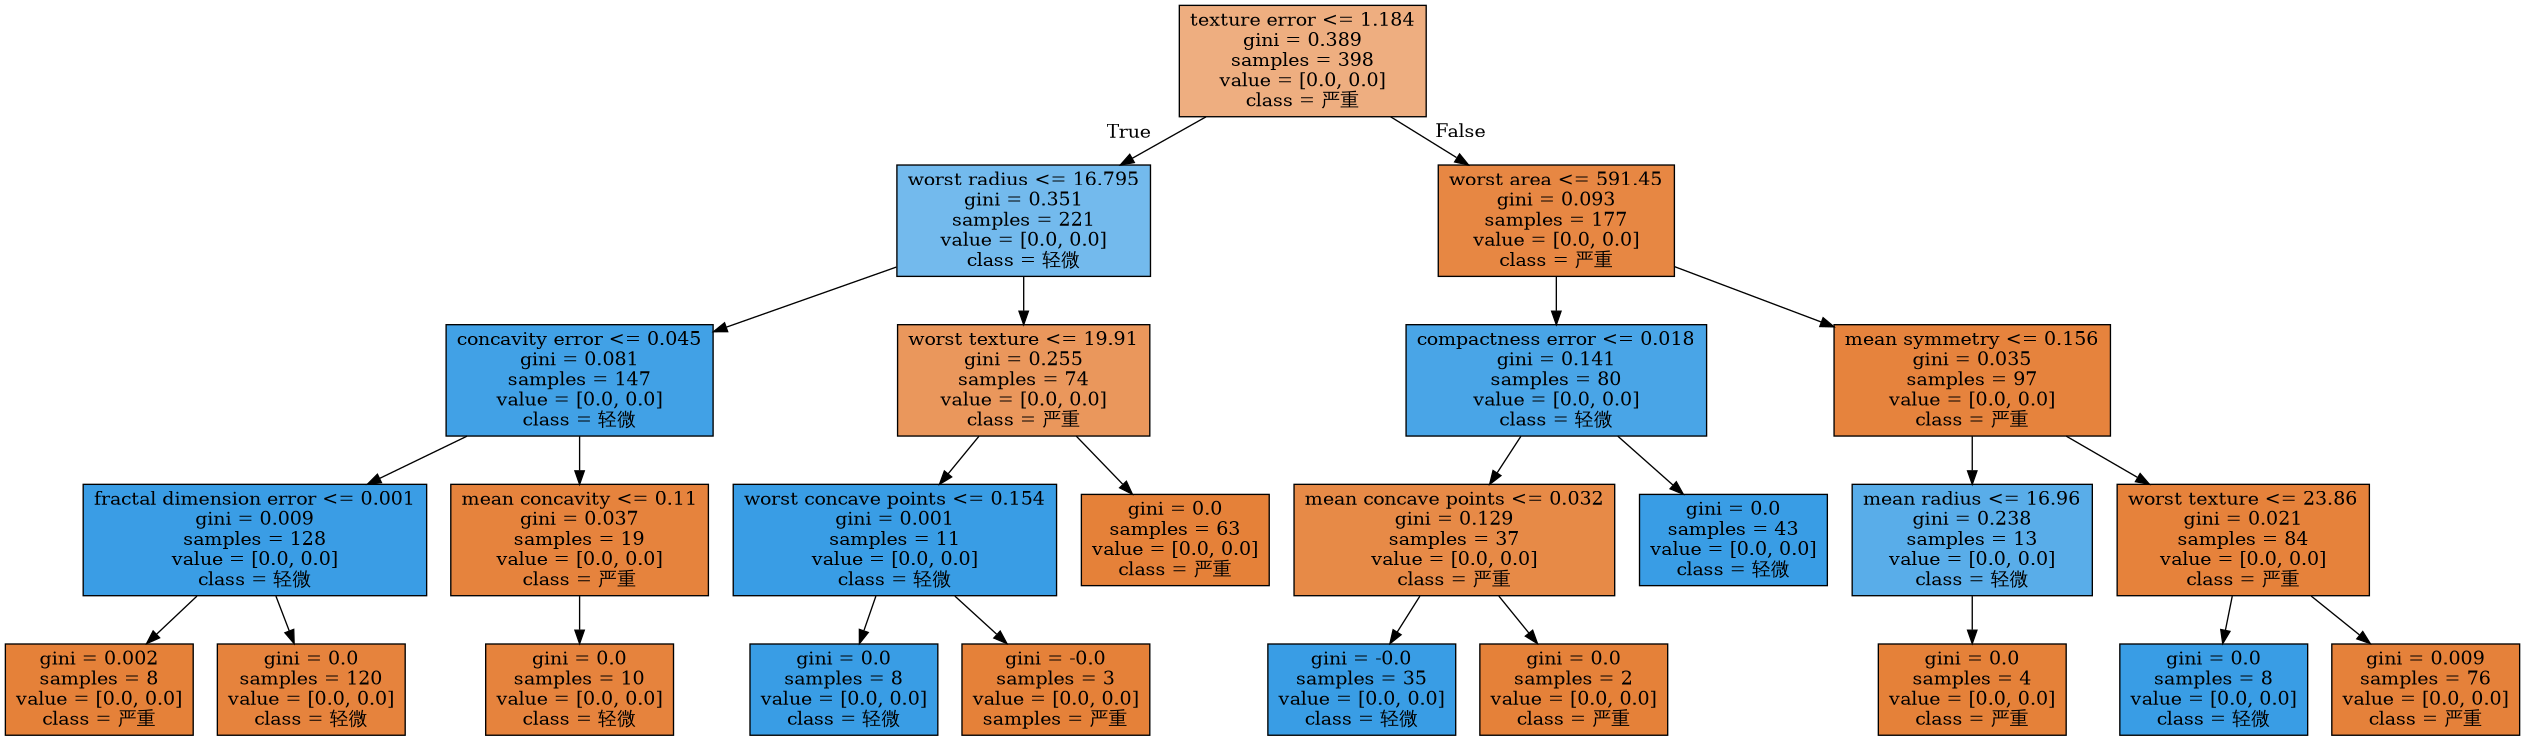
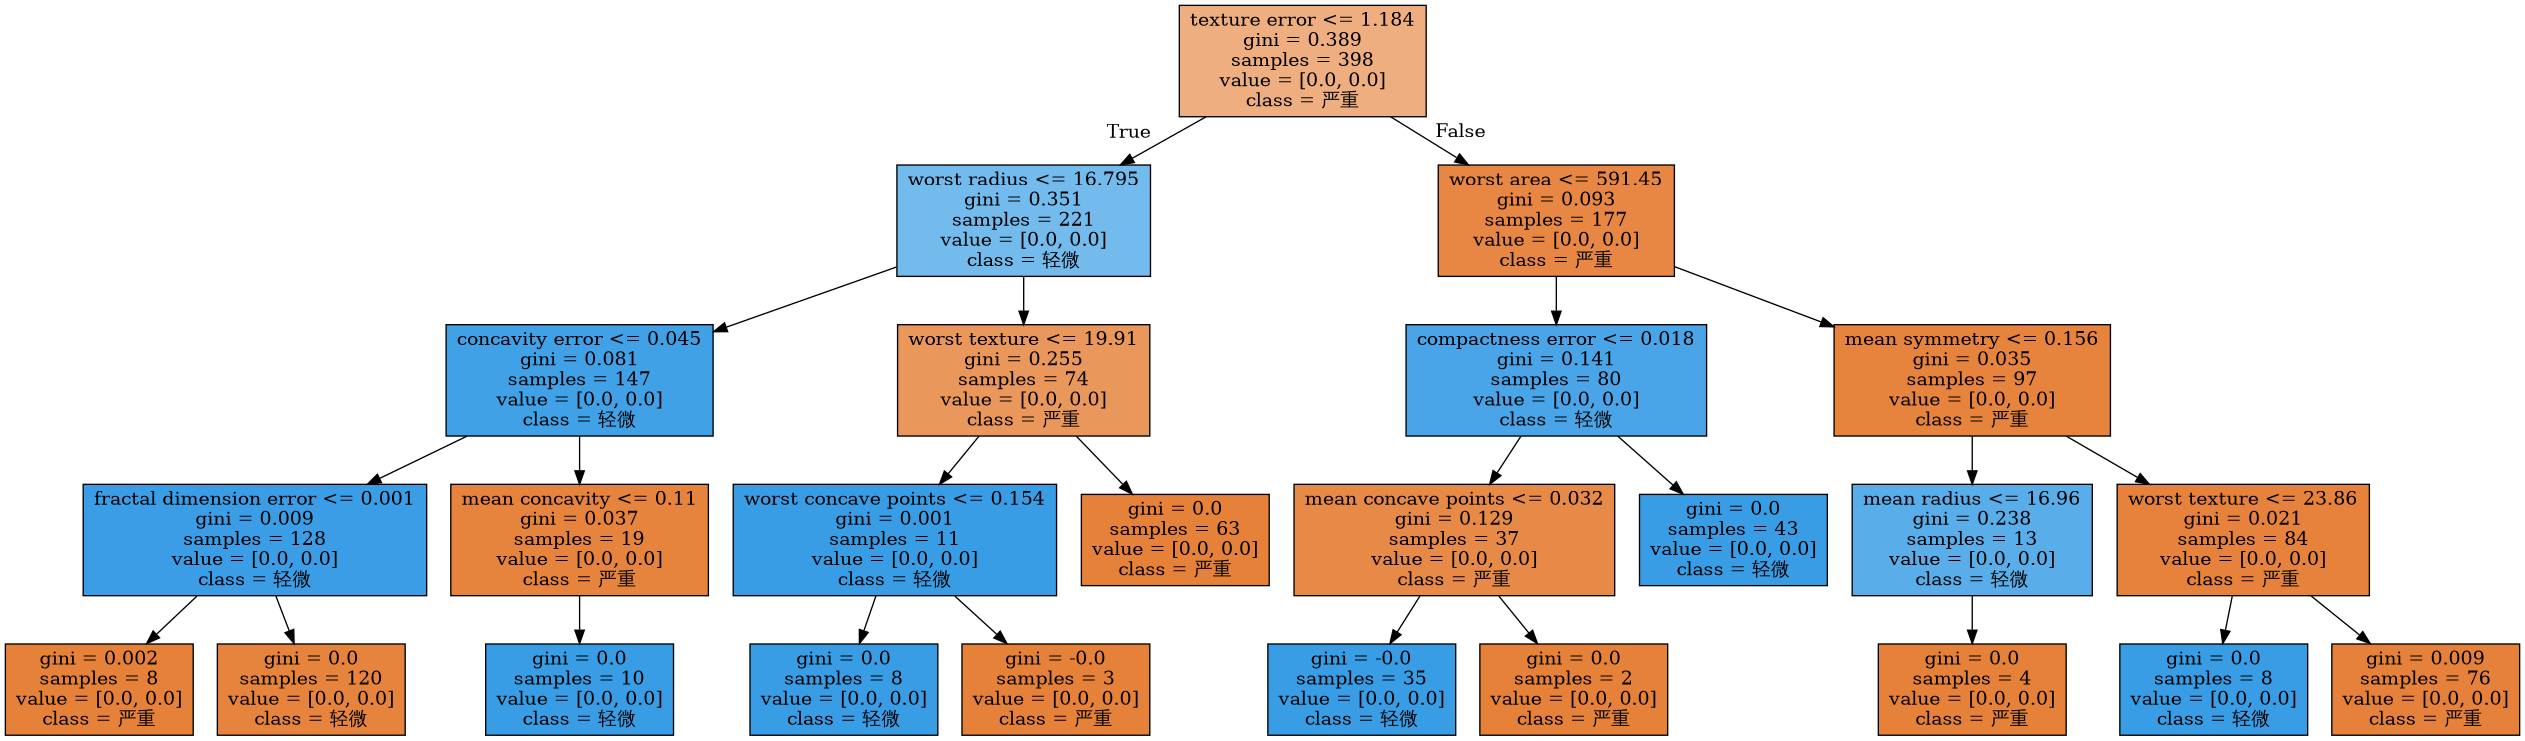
(580, 690) -> (580, 690)
(1056, 690) -> (1056, 690)
